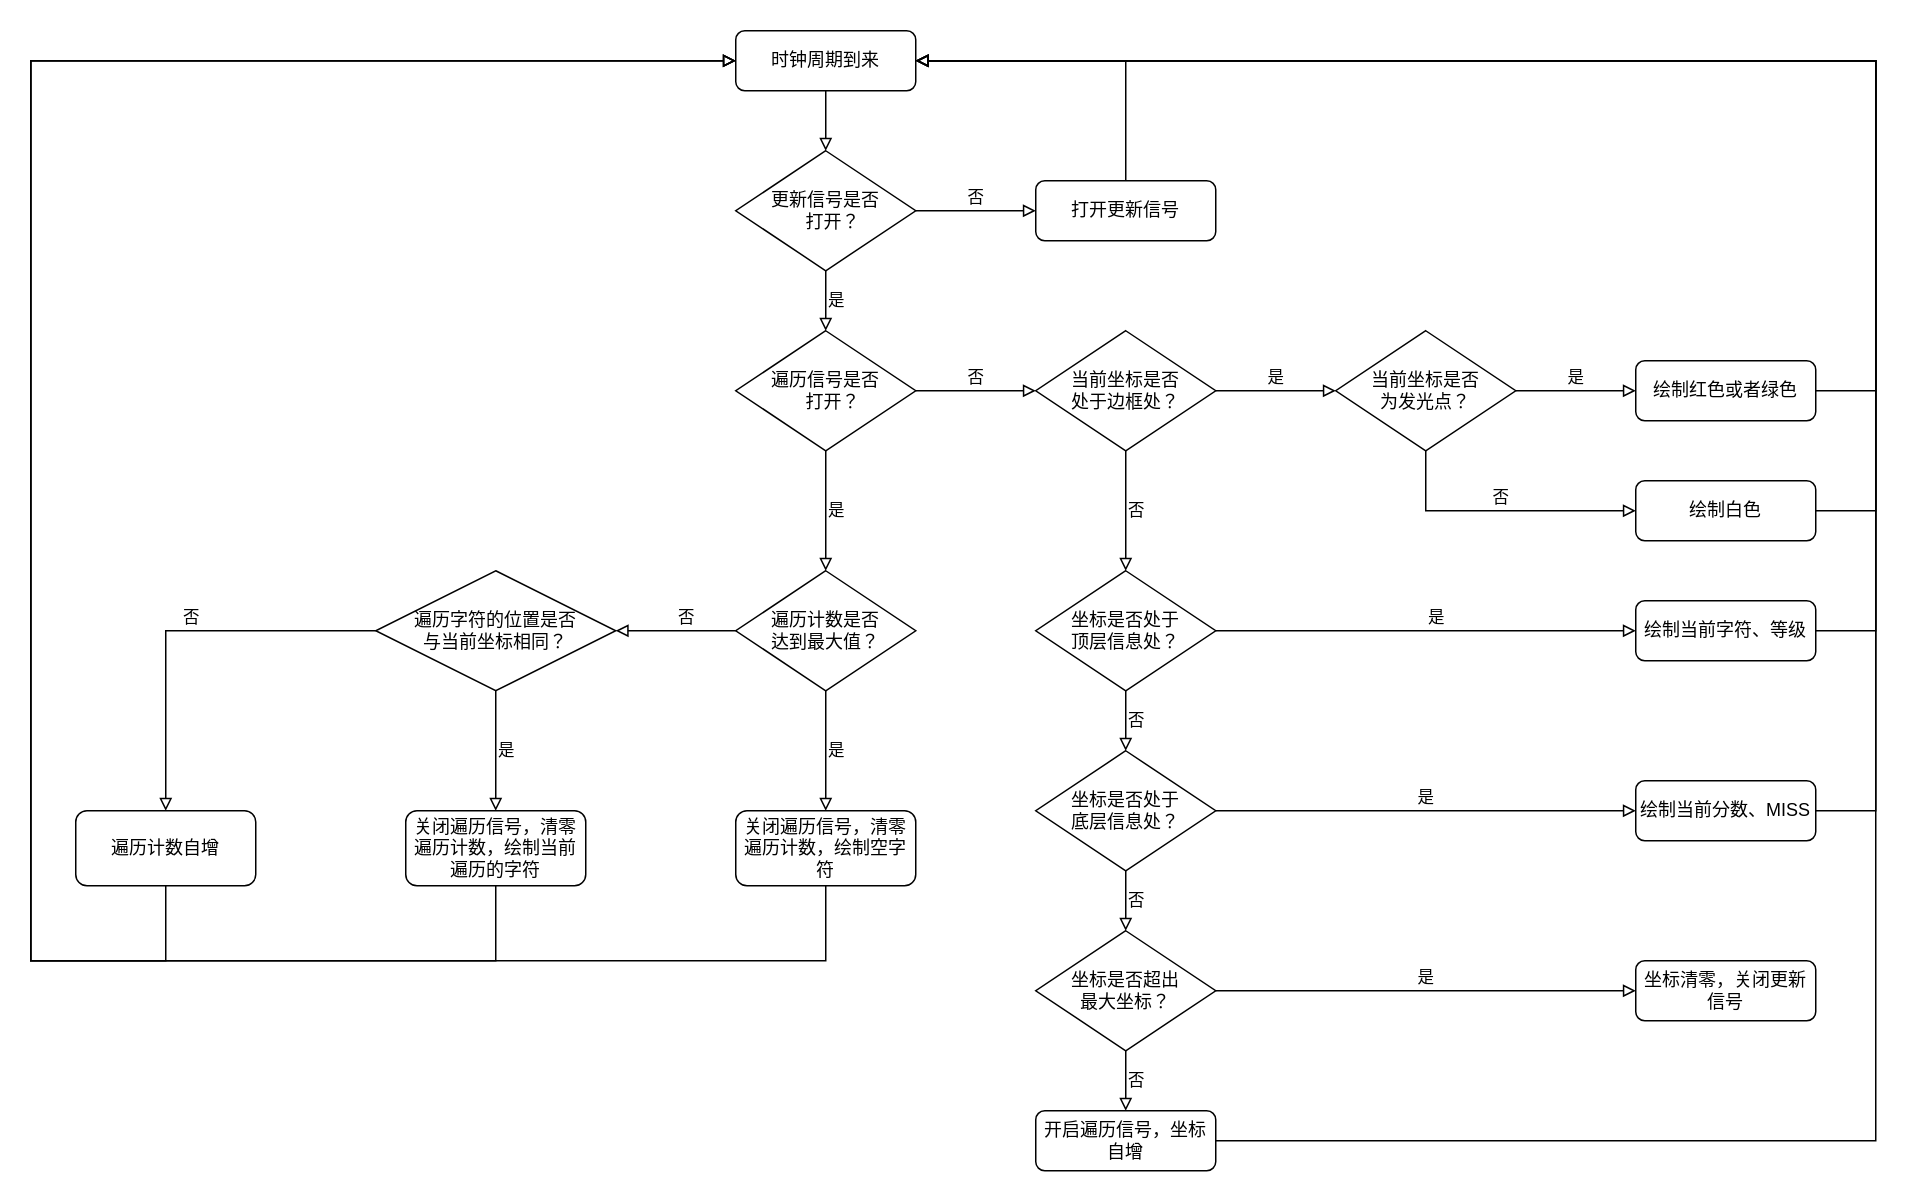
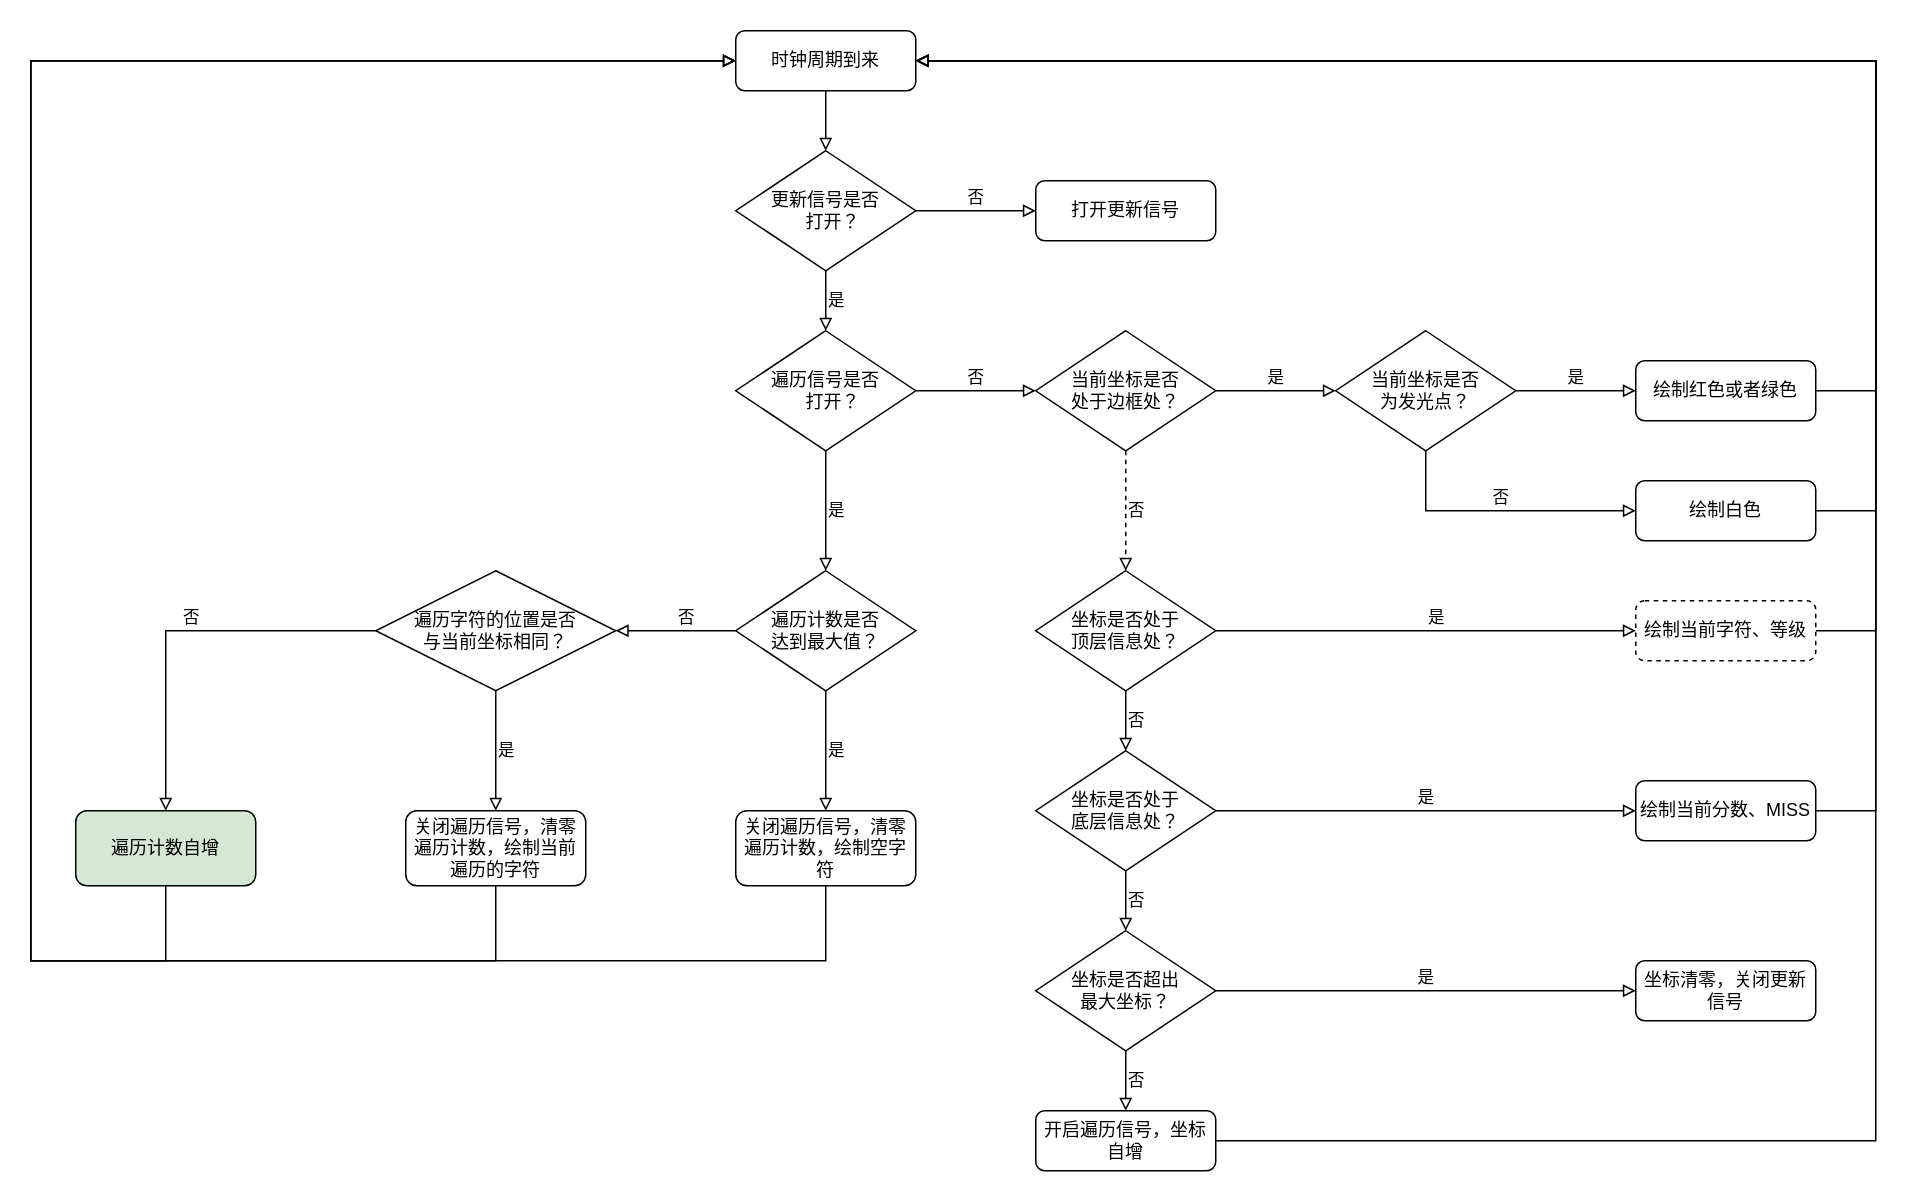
(1126, 122) -> none
(1126, 505) -> (1126, 505)
(1726, 631) -> (1726, 631)
(166, 848) -> (166, 848)
